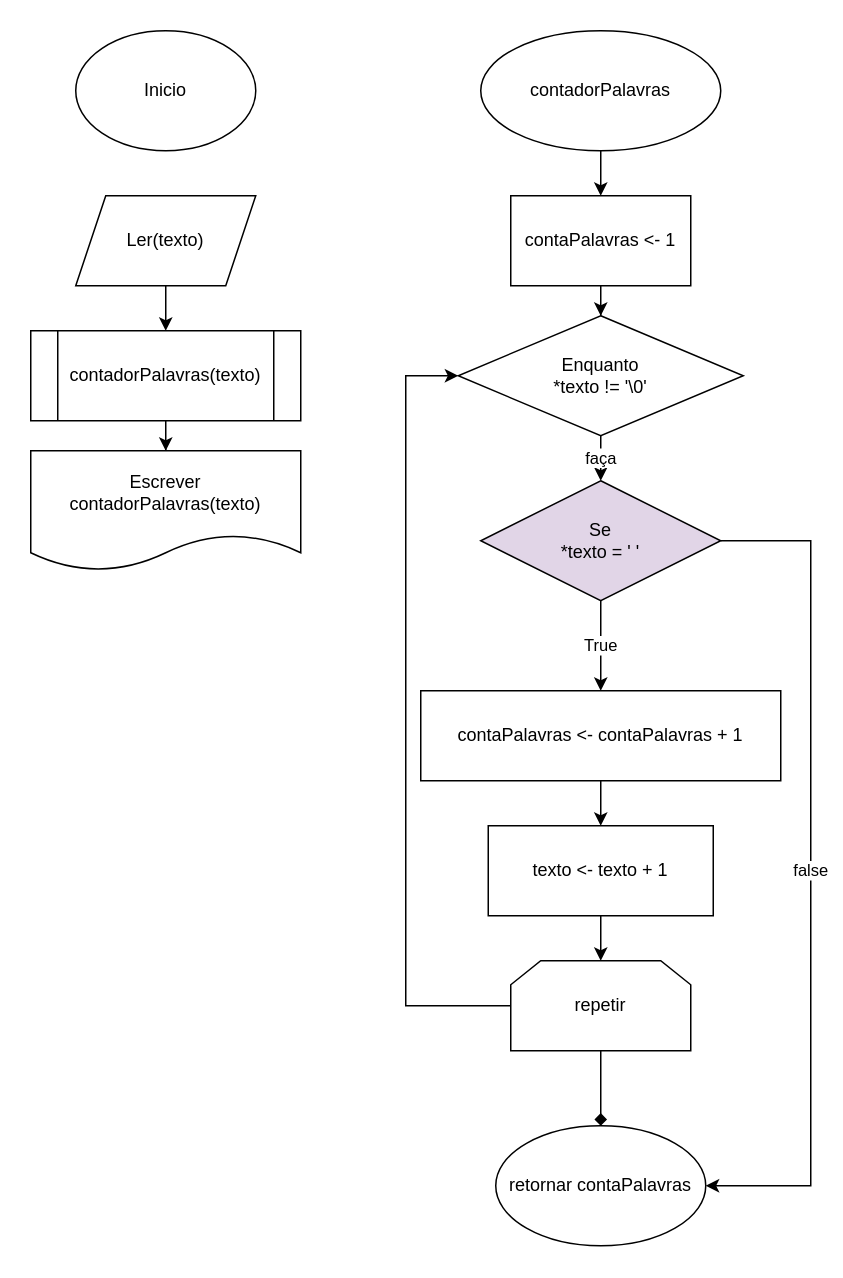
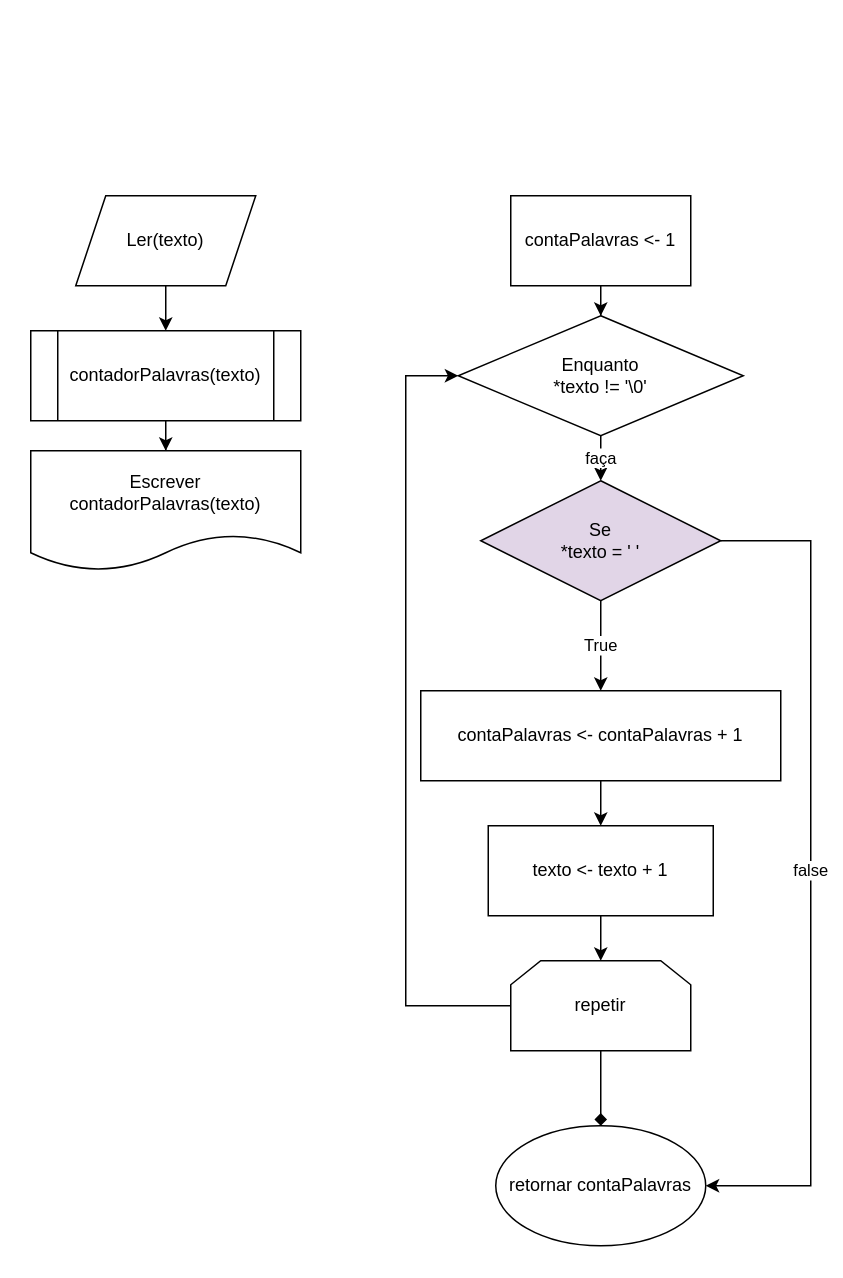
(166, 91) -> none
(601, 91) -> none
(601, 179) -> none
